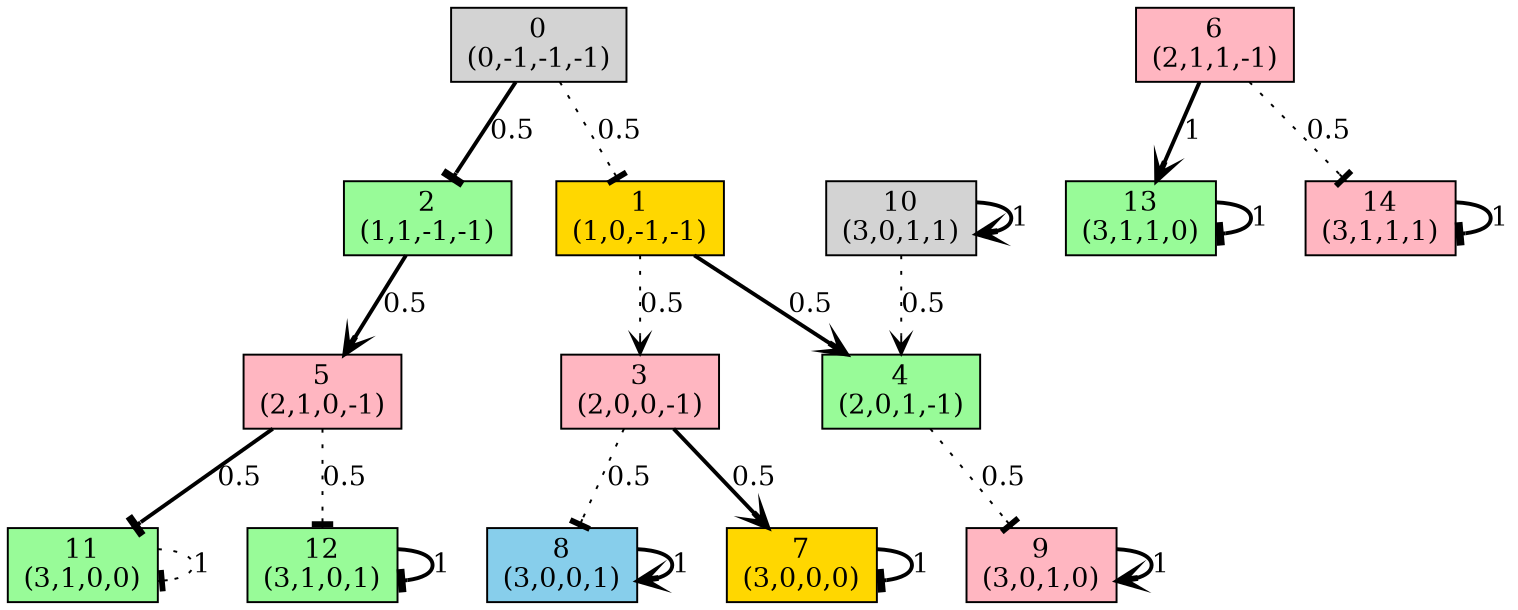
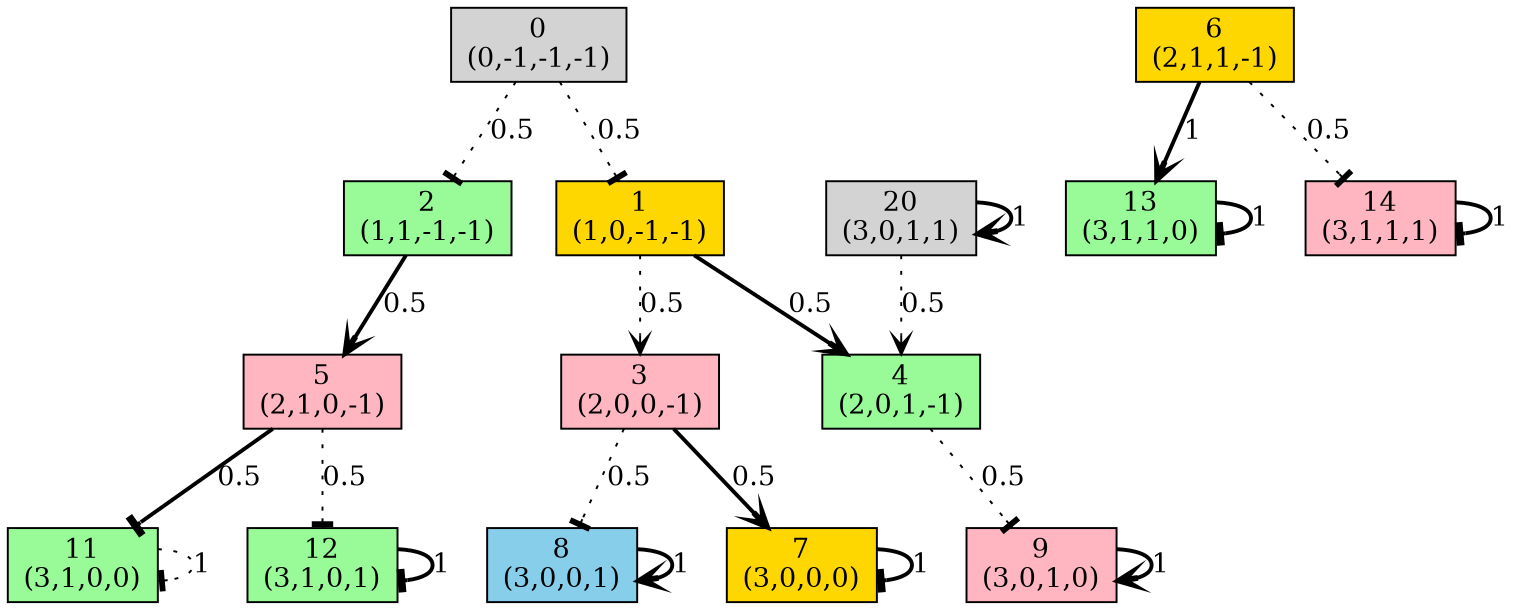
(1215, 45) -> (1215, 45)
(486, 127) -> (486, 127)
(901, 218) -> (901, 218)
